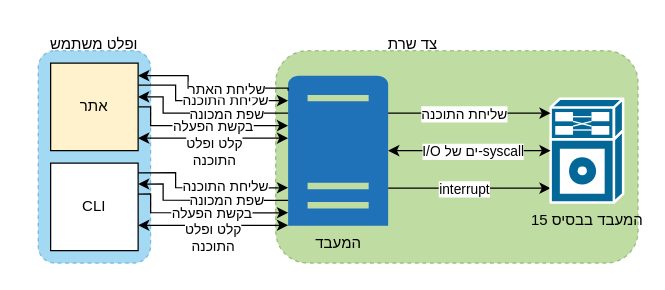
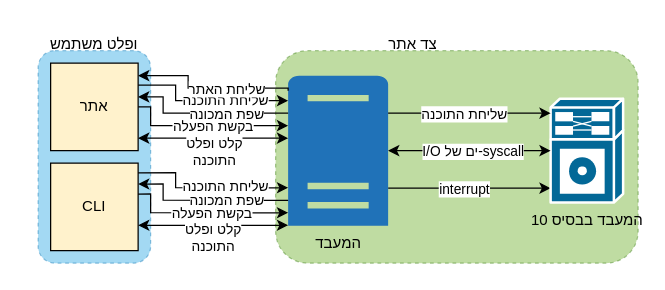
(413, 44) -> (413, 44)
(94, 207) -> (94, 207)
(588, 221) -> (588, 221)
